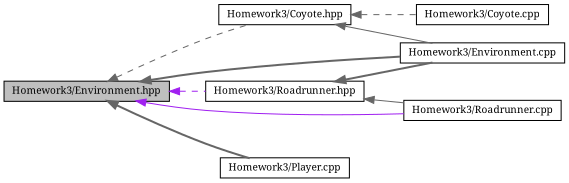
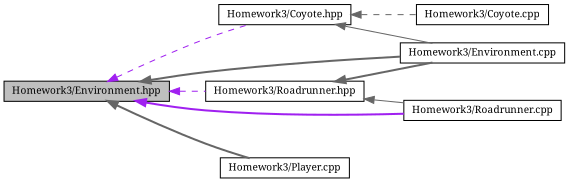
(182, 48) -> (182, 48)
(274, 114) -> (274, 114)
